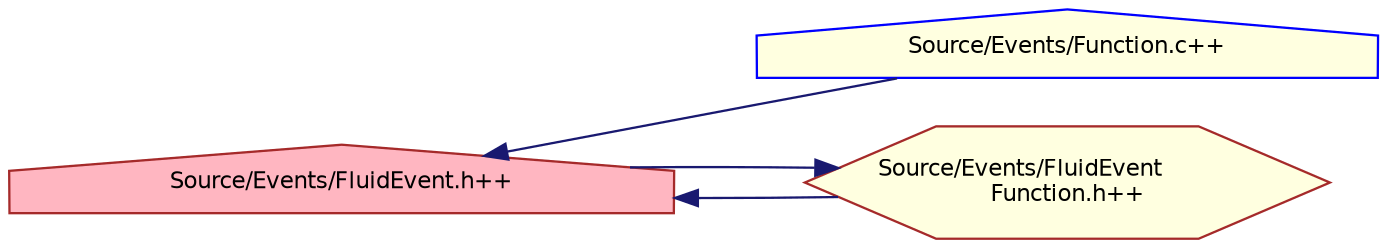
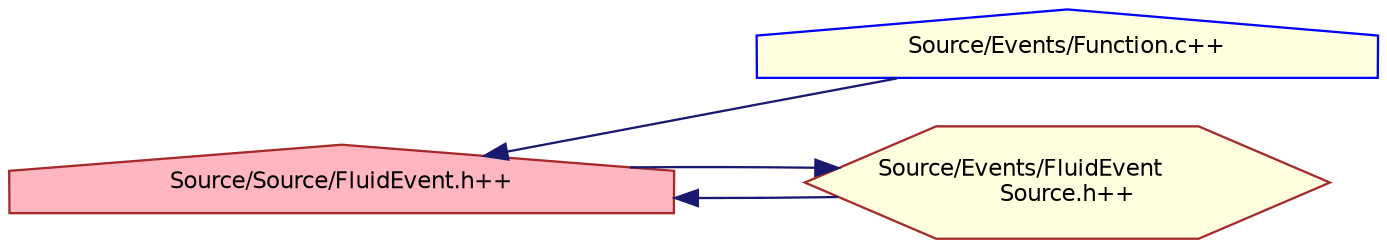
(342, 183) -> (342, 183)
(1067, 183) -> (1067, 183)
